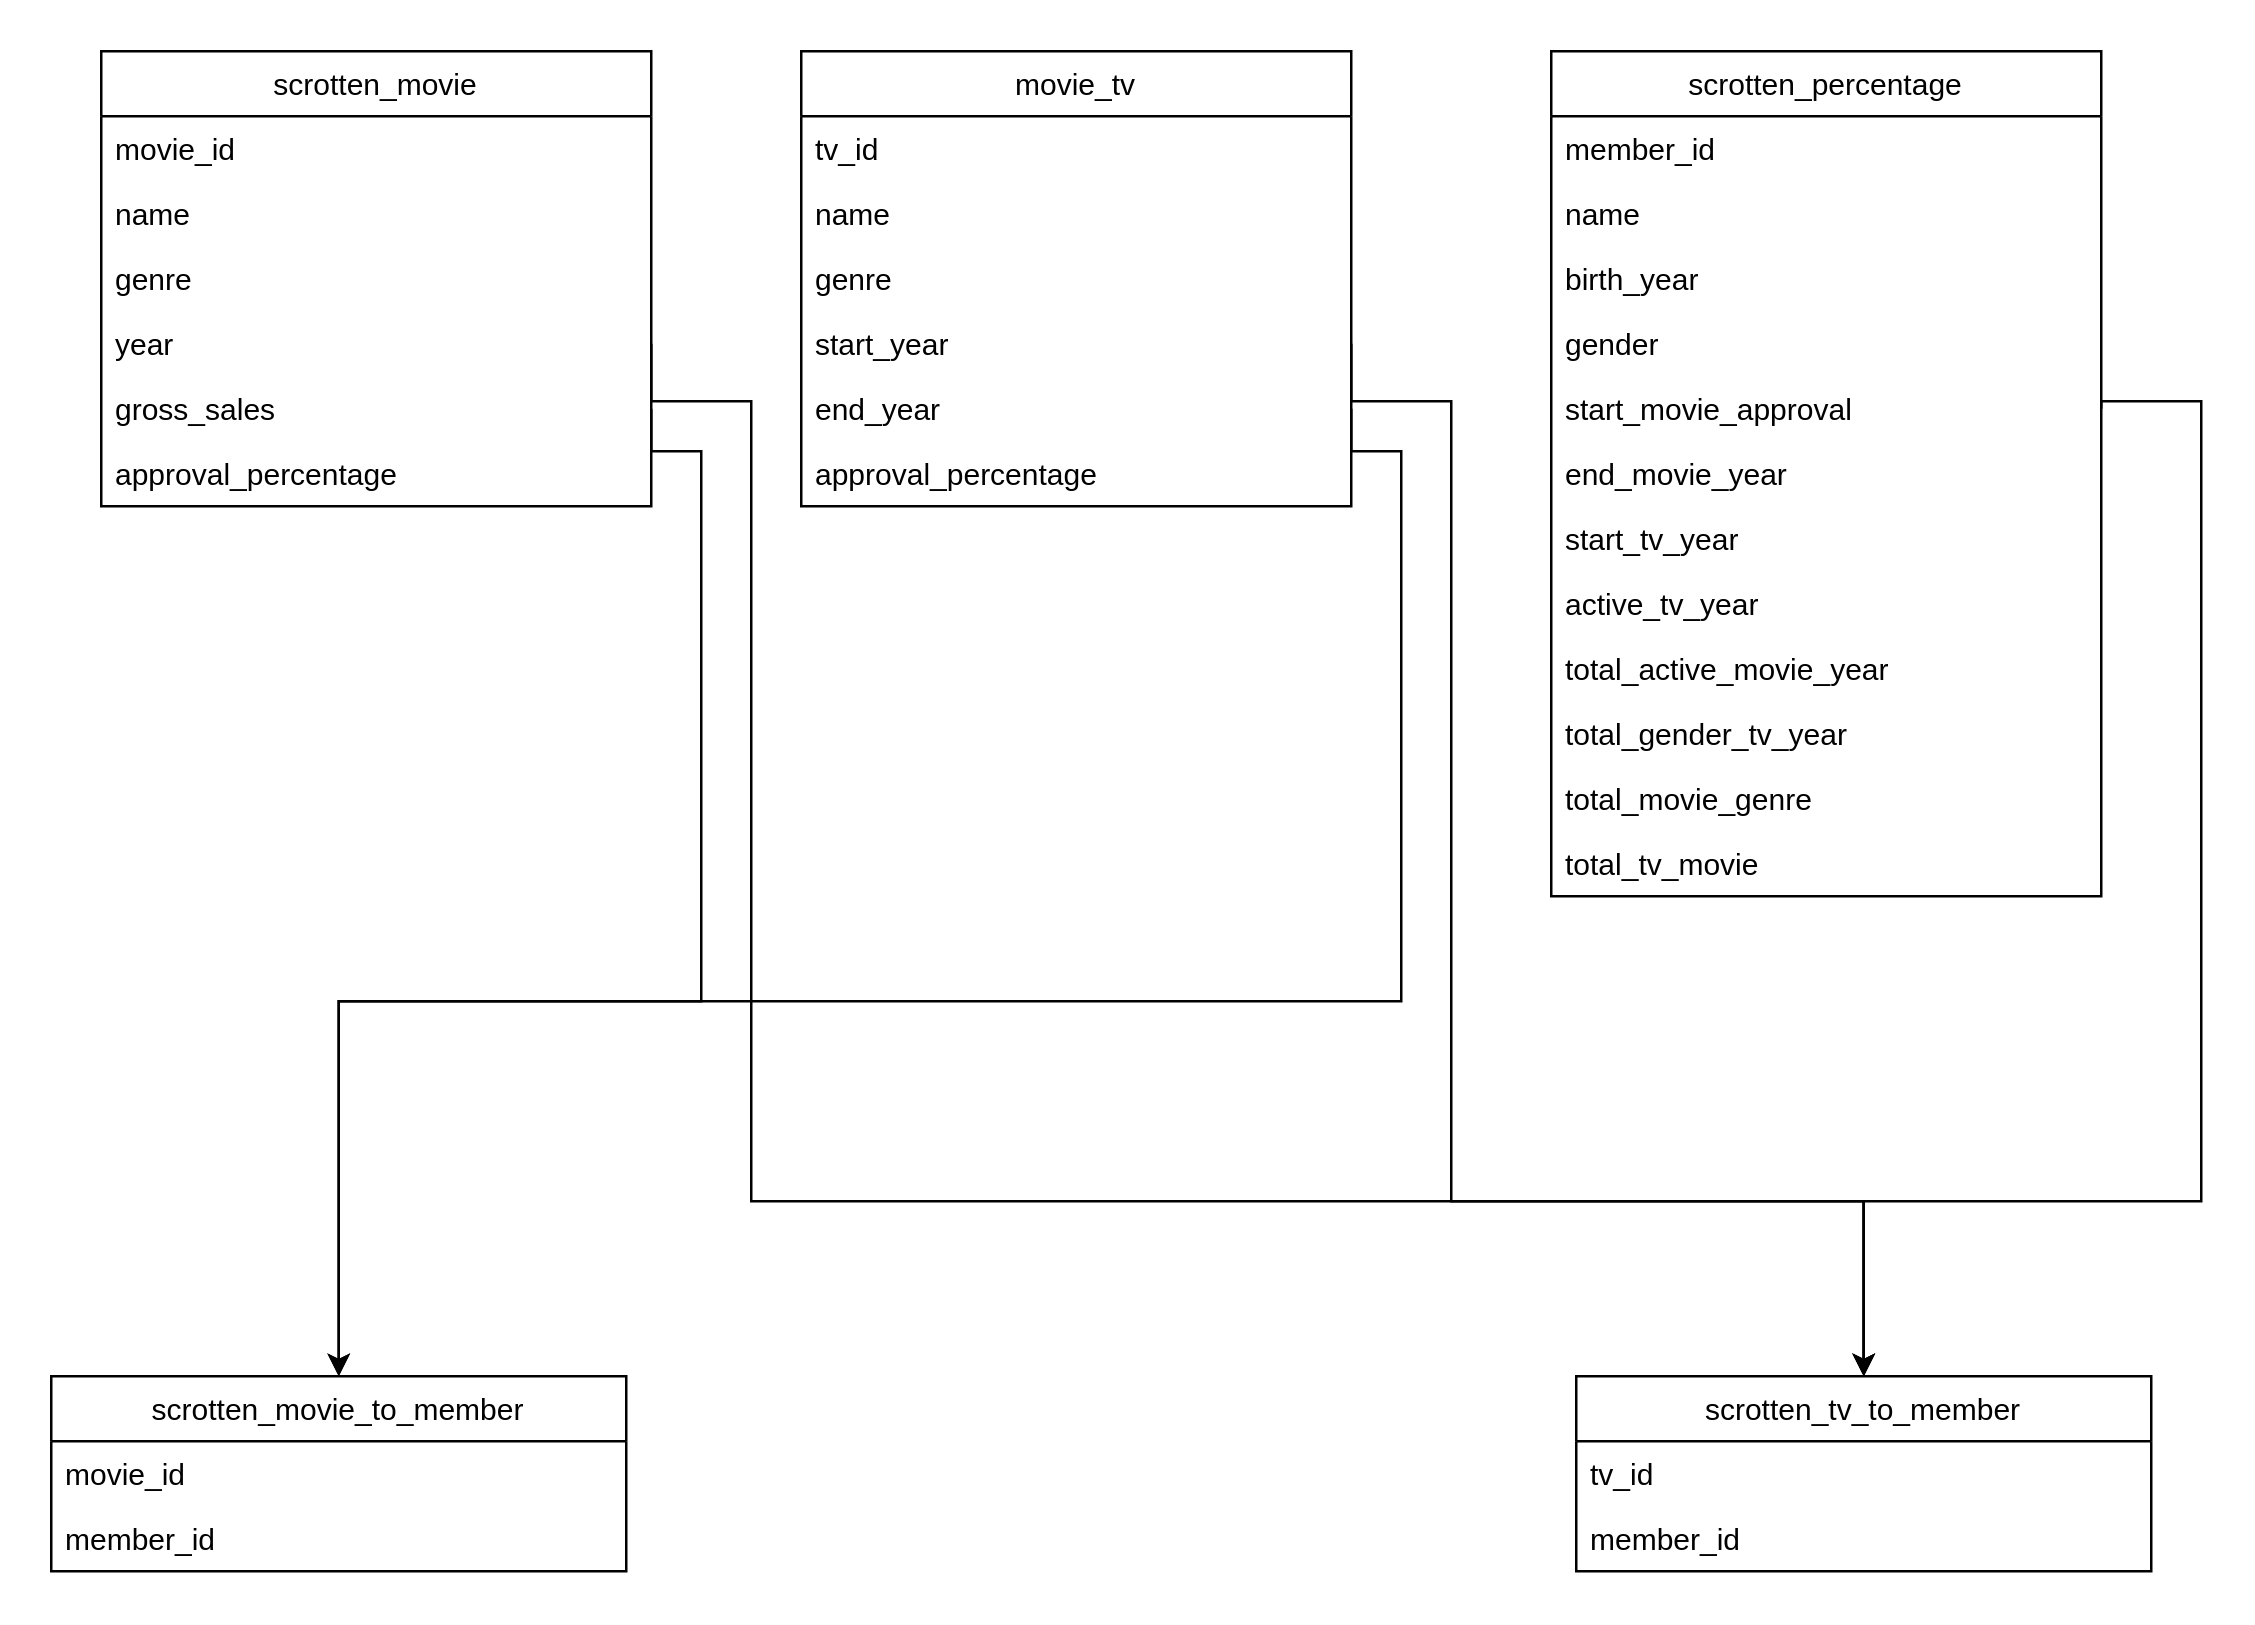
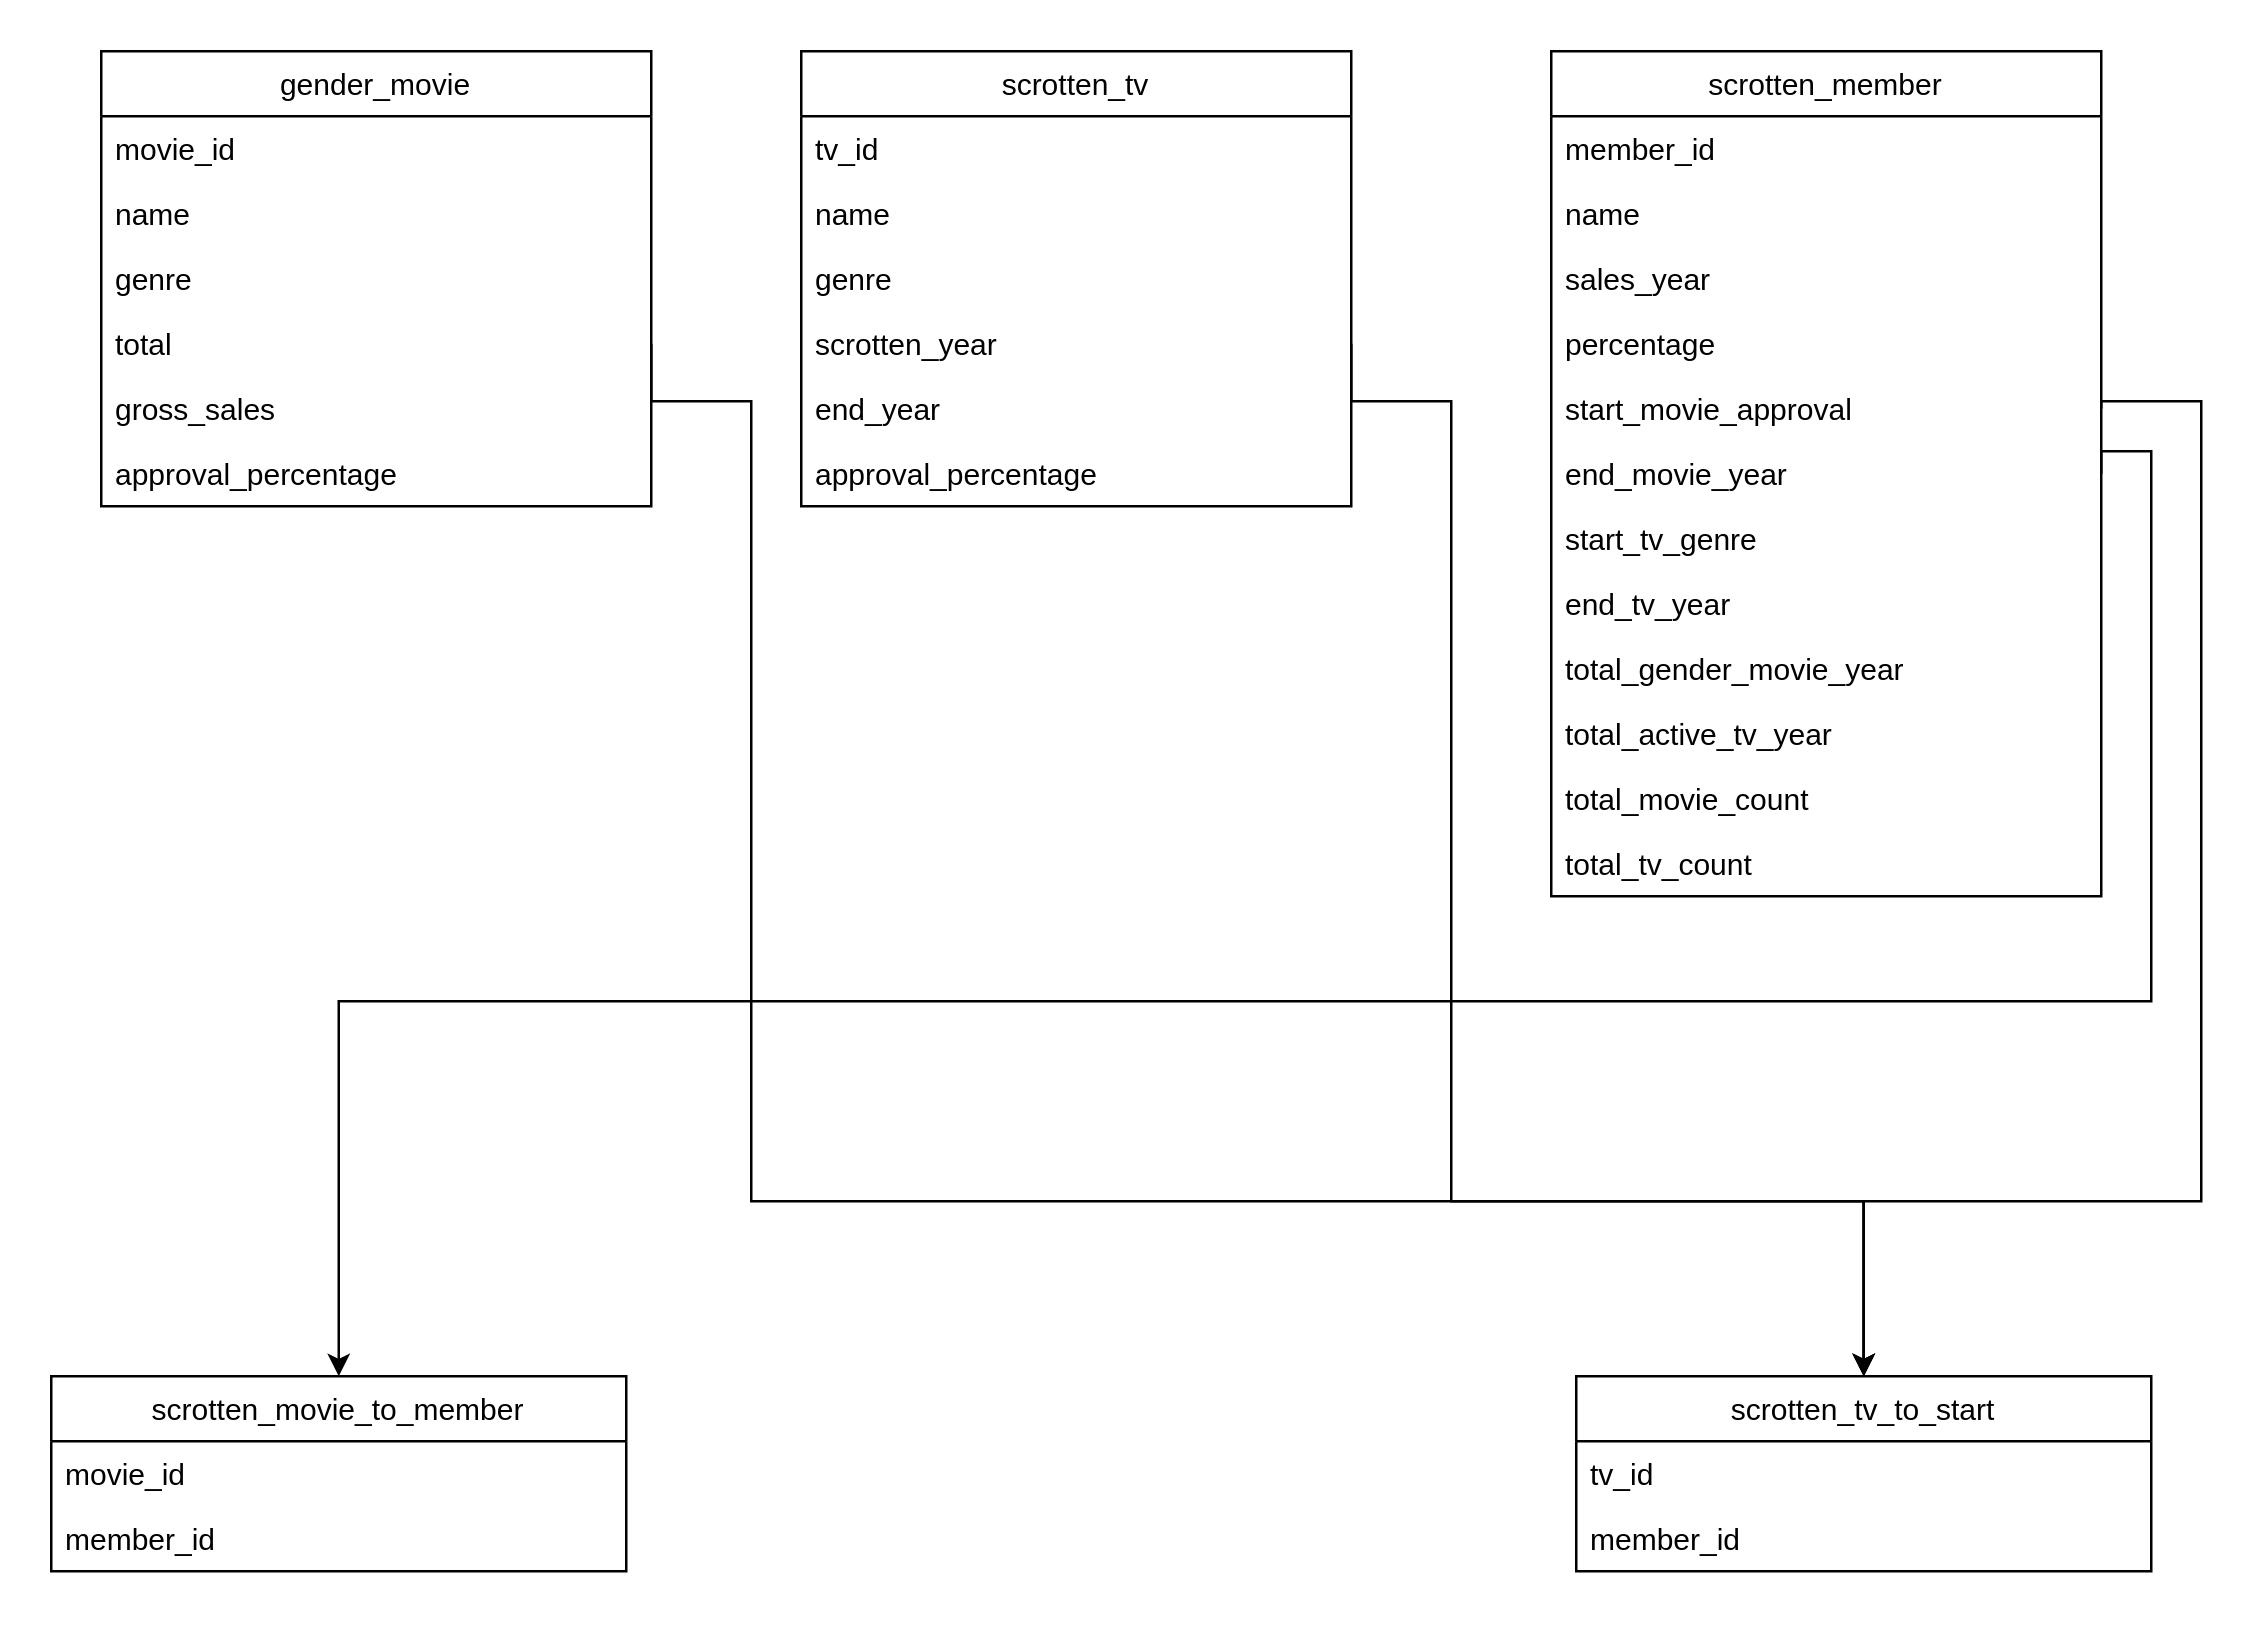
(375, 85) -> (375, 85)
(1075, 85) -> (1075, 85)
(1825, 85) -> (1825, 85)
(1645, 280) -> (1645, 280)
(149, 345) -> (153, 345)
(899, 345) -> (924, 345)
(1615, 345) -> (1649, 345)
(1674, 540) -> (1683, 540)
(1679, 605) -> (1657, 605)
(1747, 670) -> (1750, 670)
(701, 700) -> none
(1401, 700) -> none
(1729, 735) -> (1725, 735)
(1700, 800) -> (1700, 800)
(1675, 865) -> (1679, 865)
none -> (2102, 1001)
(1863, 1410) -> (1863, 1410)
